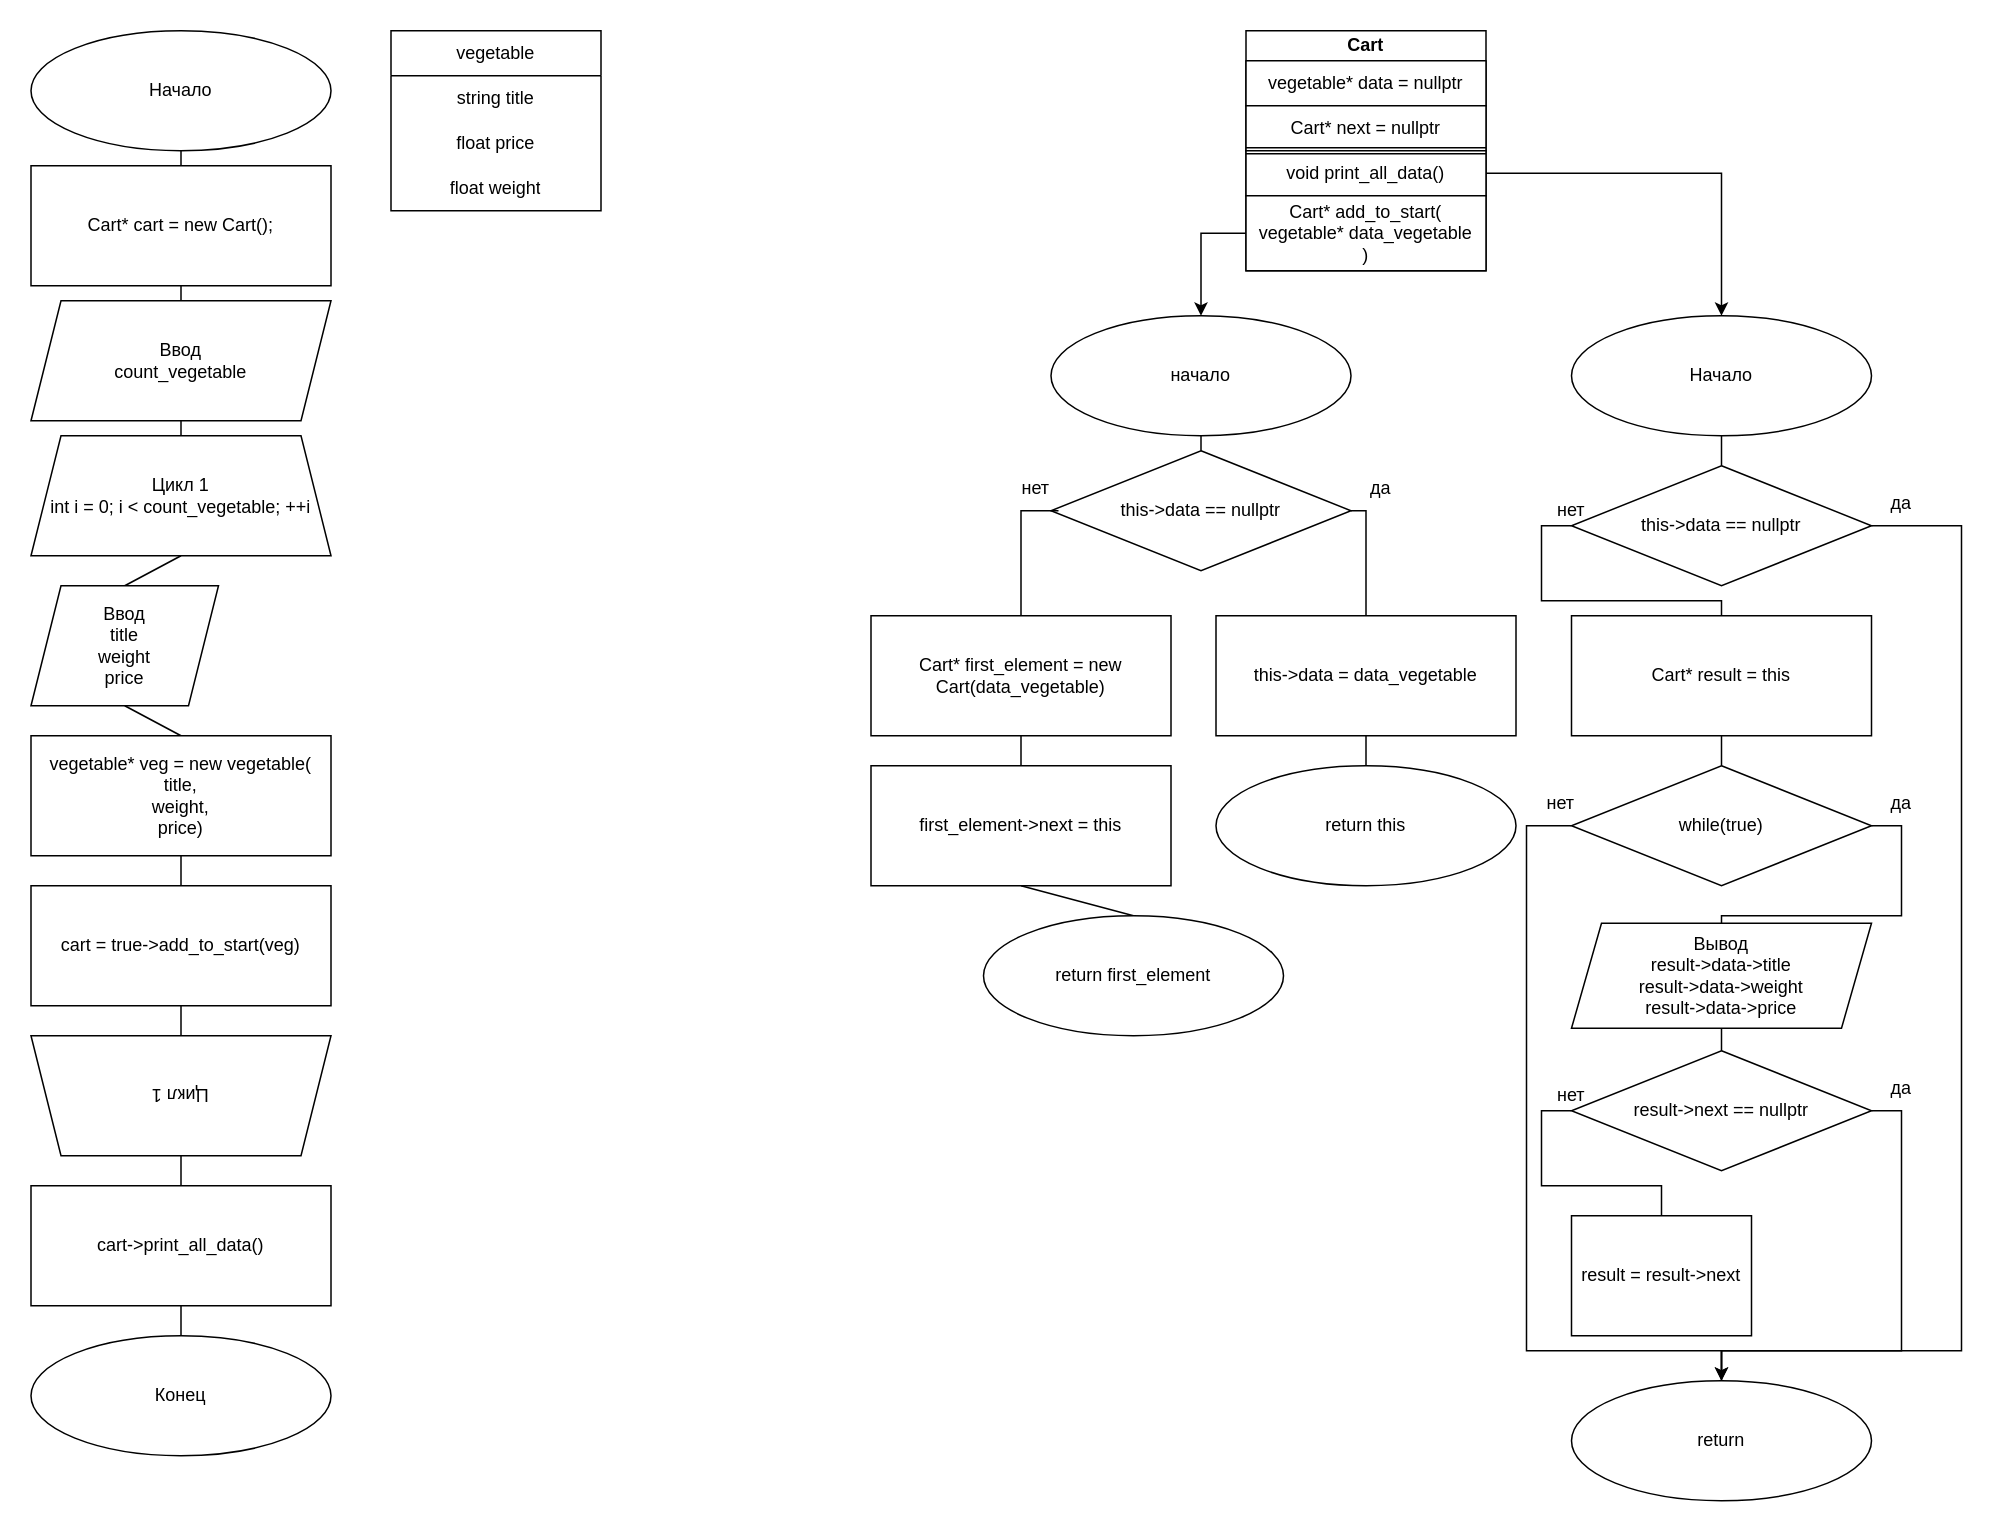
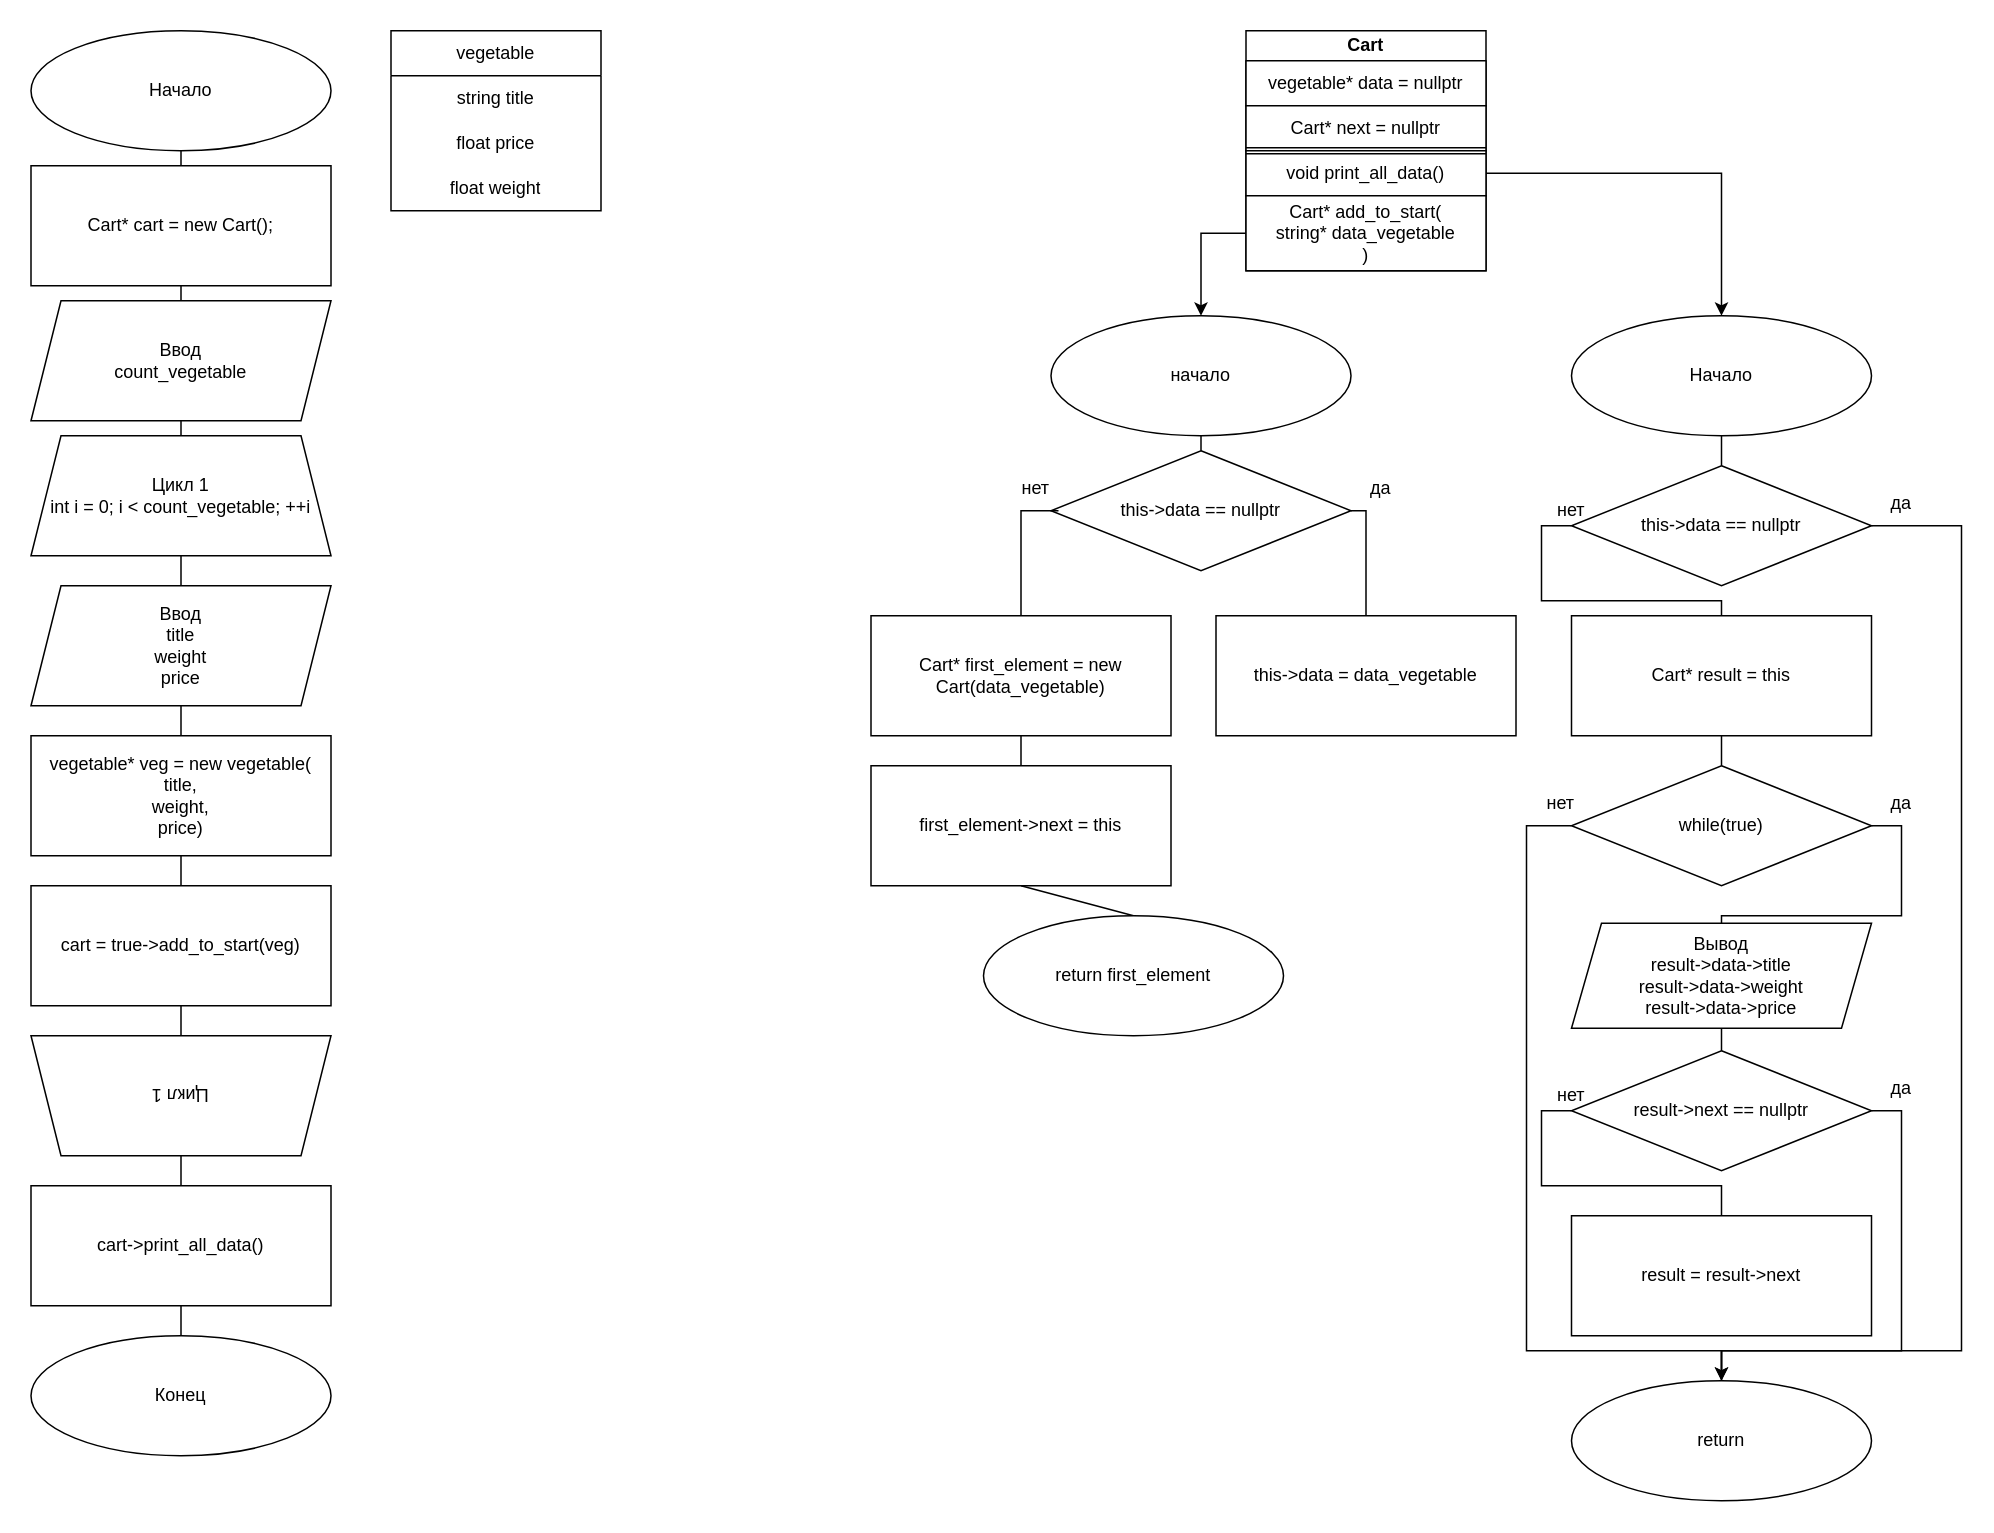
(1366, 233) -> (1366, 233)
(125, 646) -> (181, 646)
(1366, 751) -> none
(1366, 826) -> none
(1661, 1276) -> (1721, 1276)
